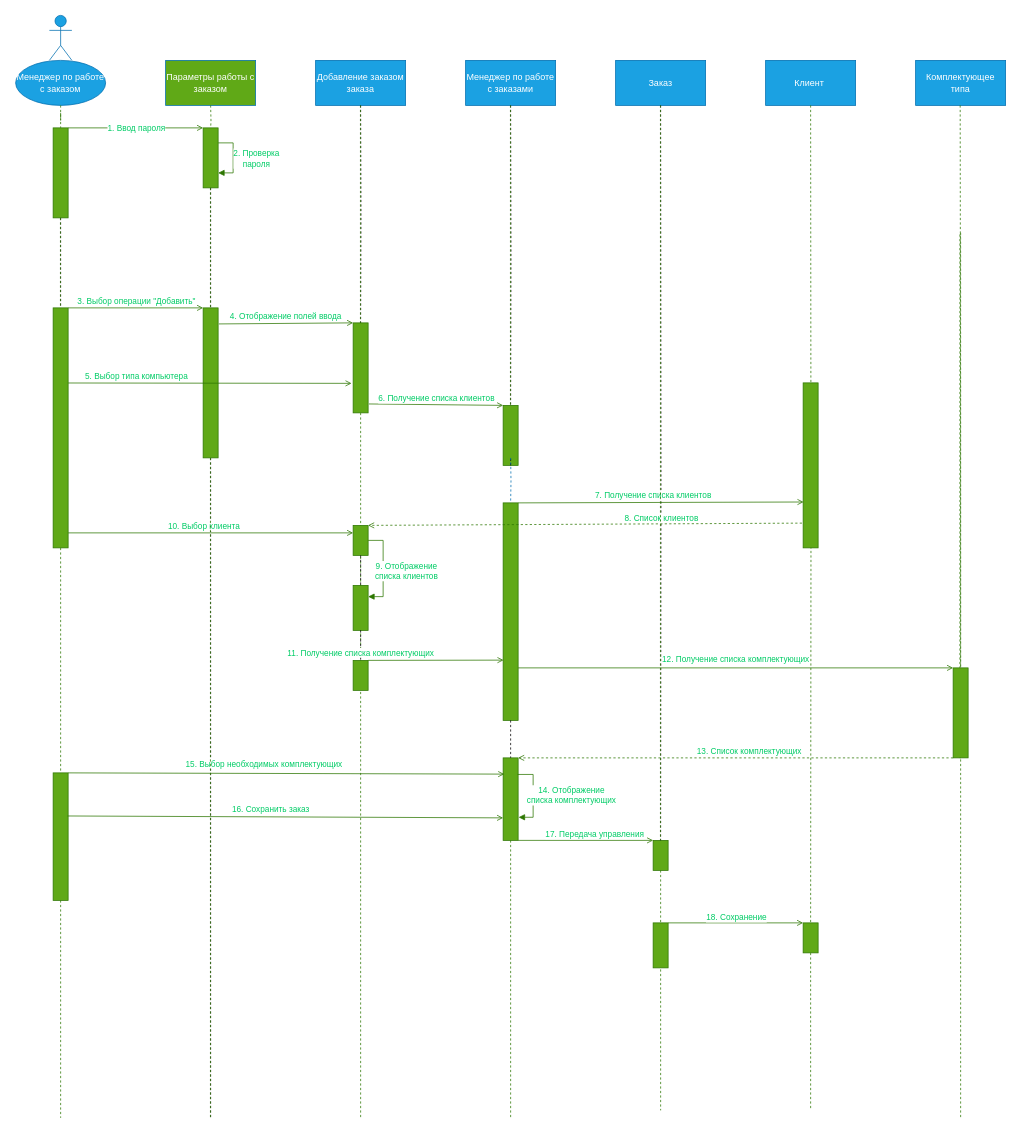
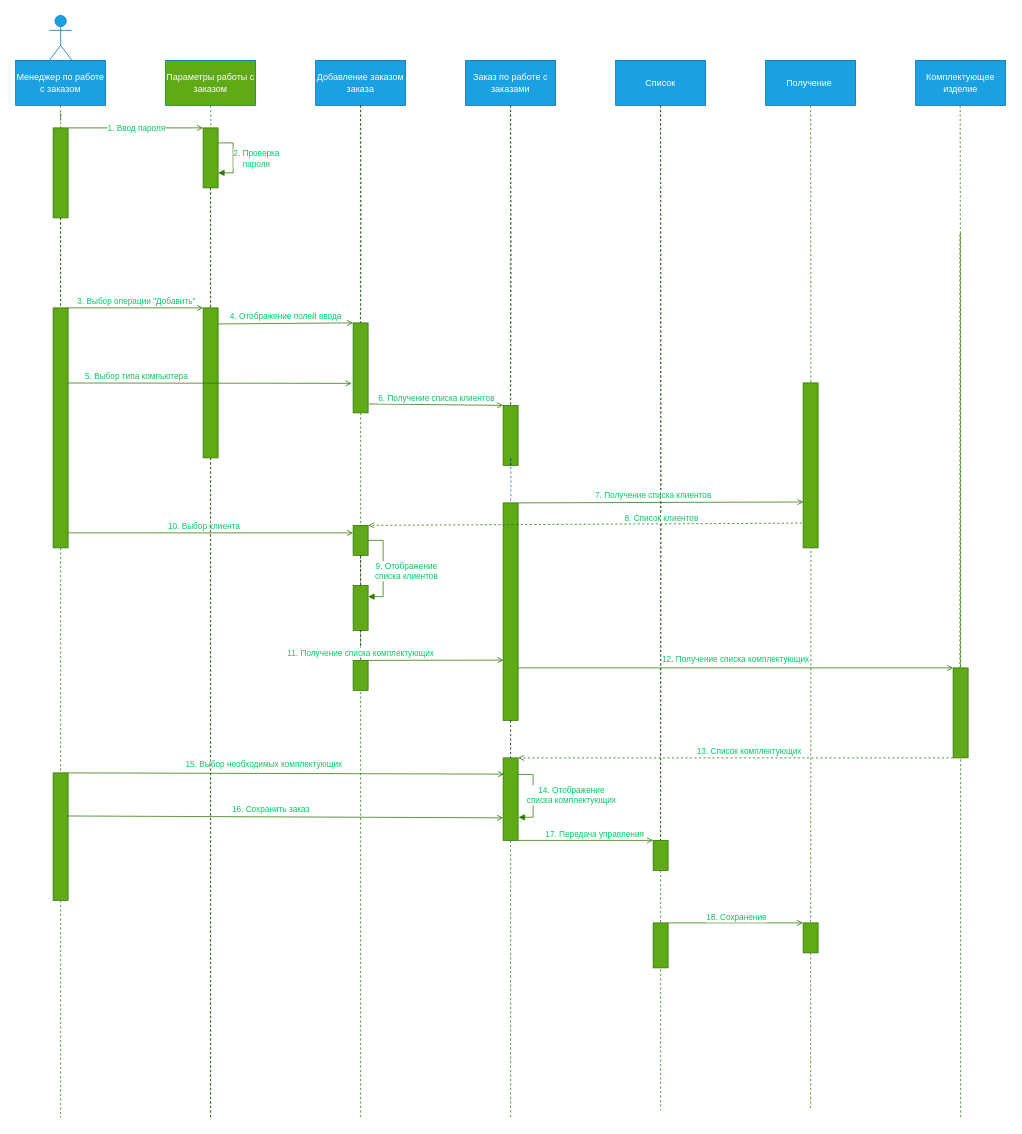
(60, 83) -> (60, 83)
(510, 83) -> (510, 83)
(660, 83) -> (660, 83)
(810, 83) -> (810, 83)
(960, 83) -> (960, 83)
